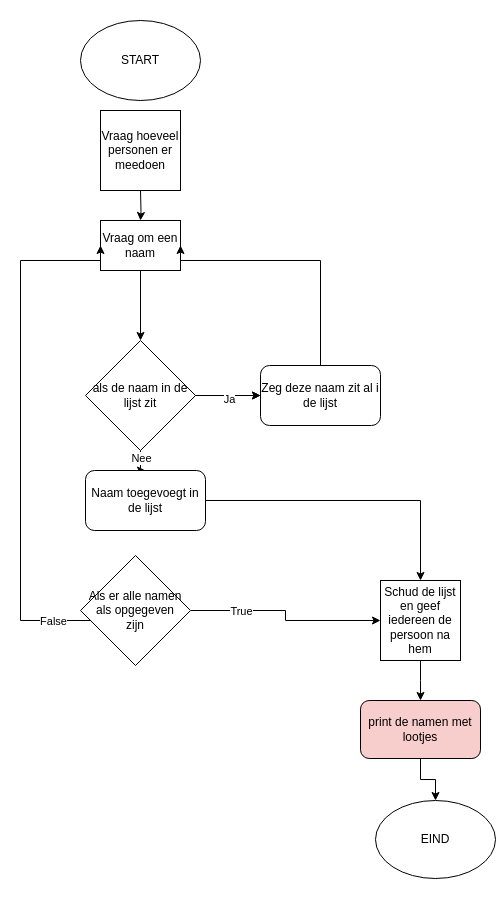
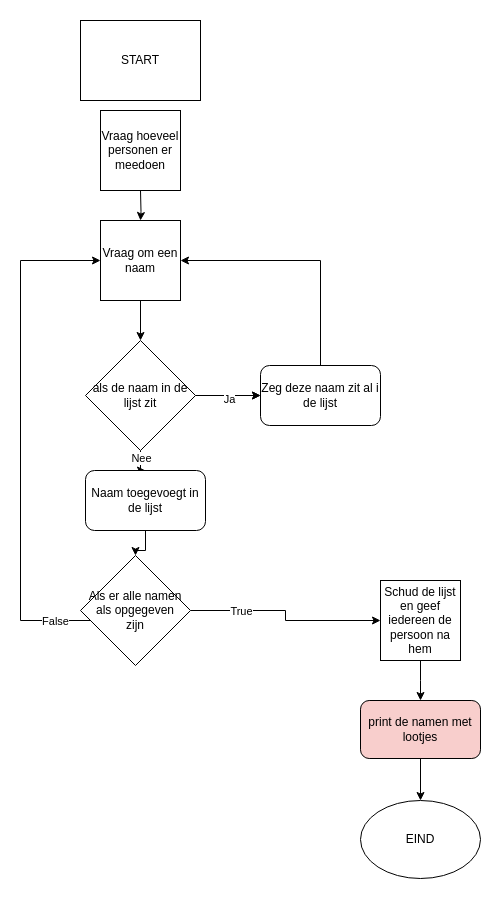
(141, 61) -> (141, 61)
(141, 246) -> (141, 261)
(350, 501) -> (146, 546)
(436, 840) -> (421, 840)
